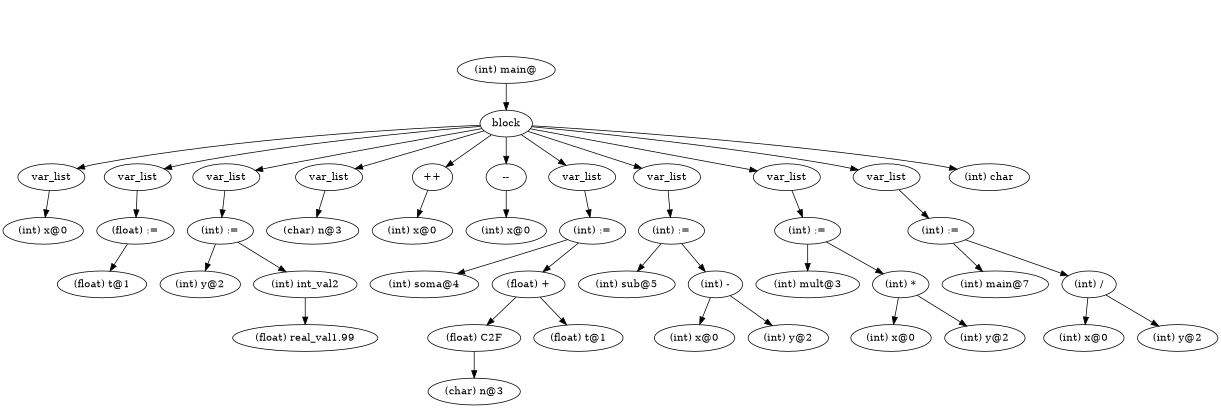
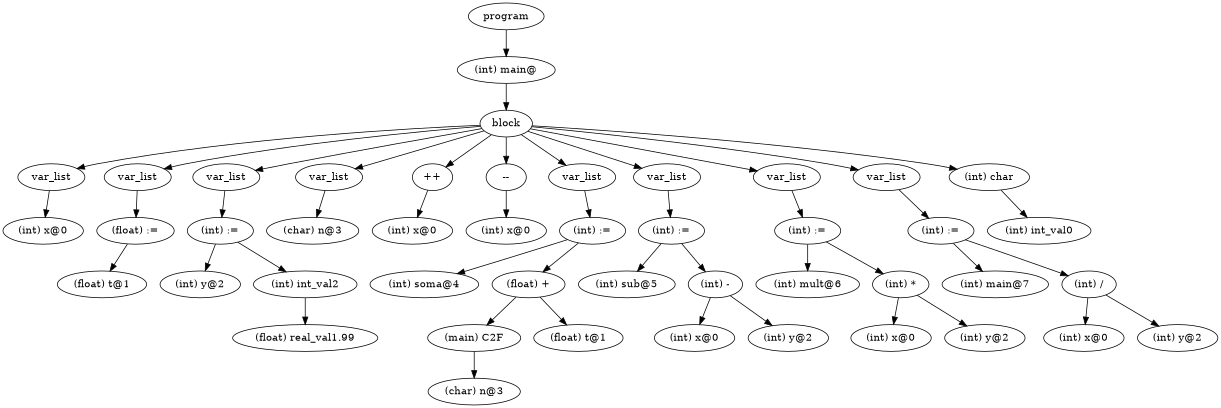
none -> (506, 16)
none -> (1039, 231)
(808, 284) -> (808, 284)
(474, 338) -> (474, 338)
